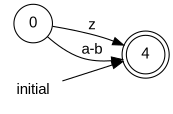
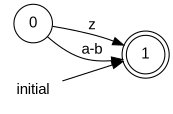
(146, 55) -> (146, 55)
